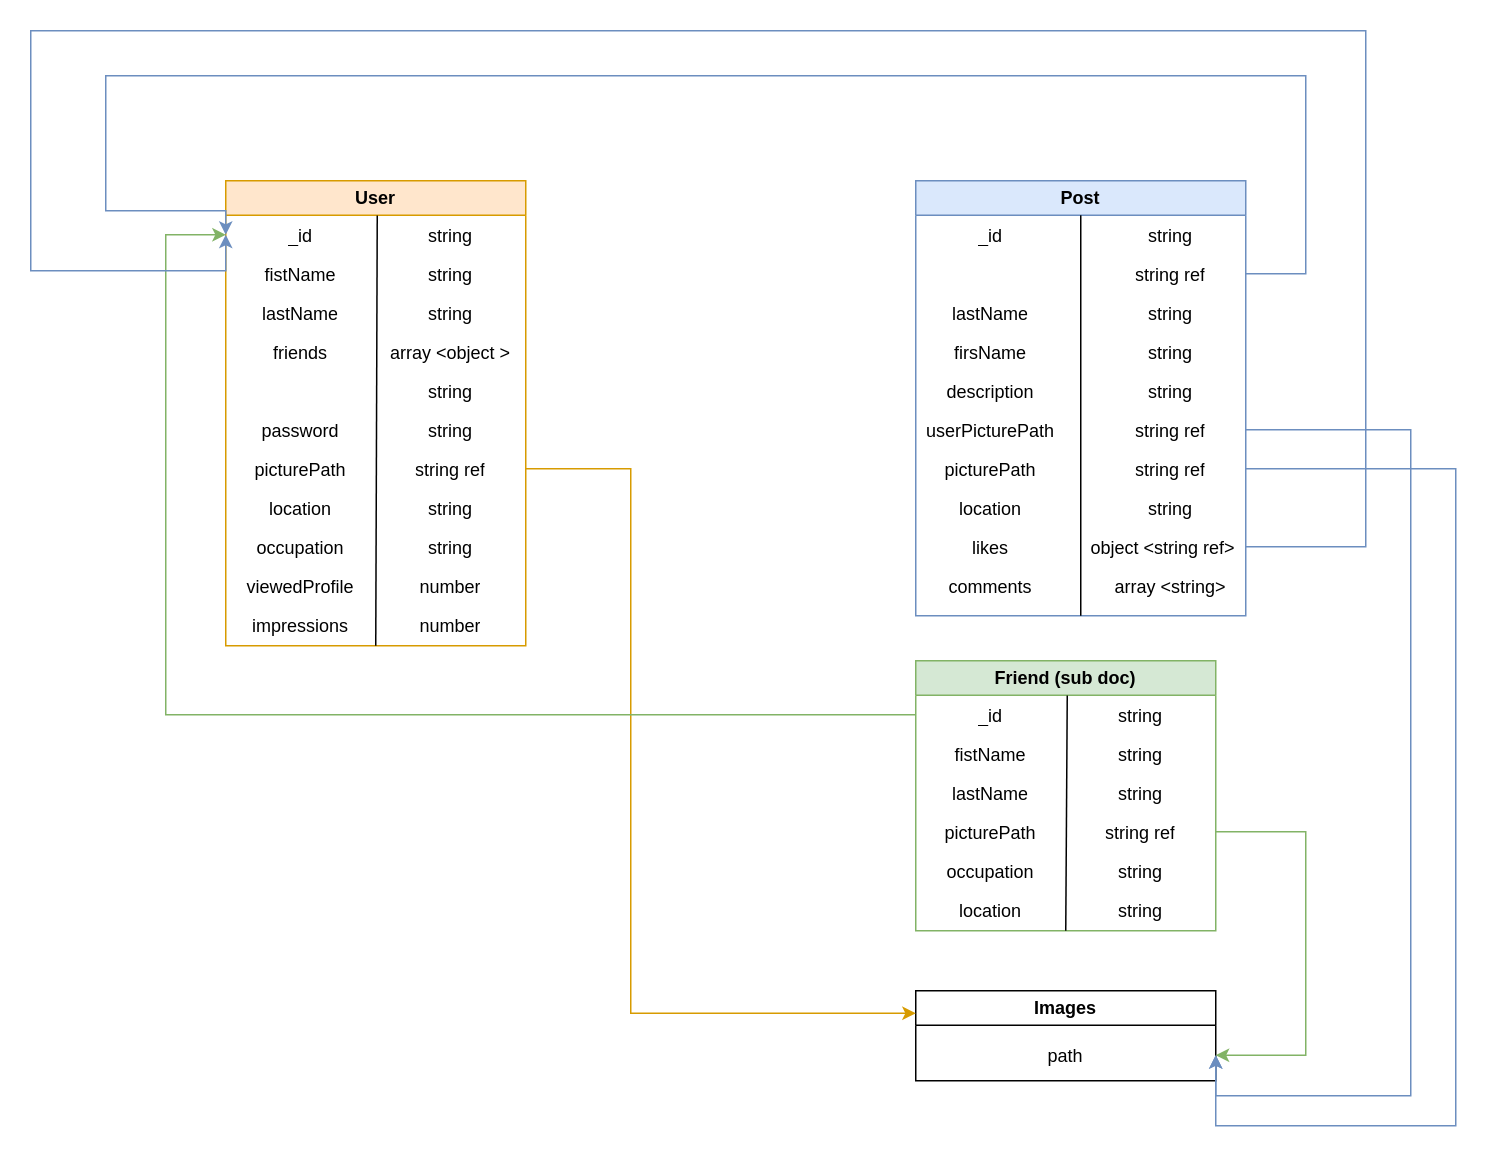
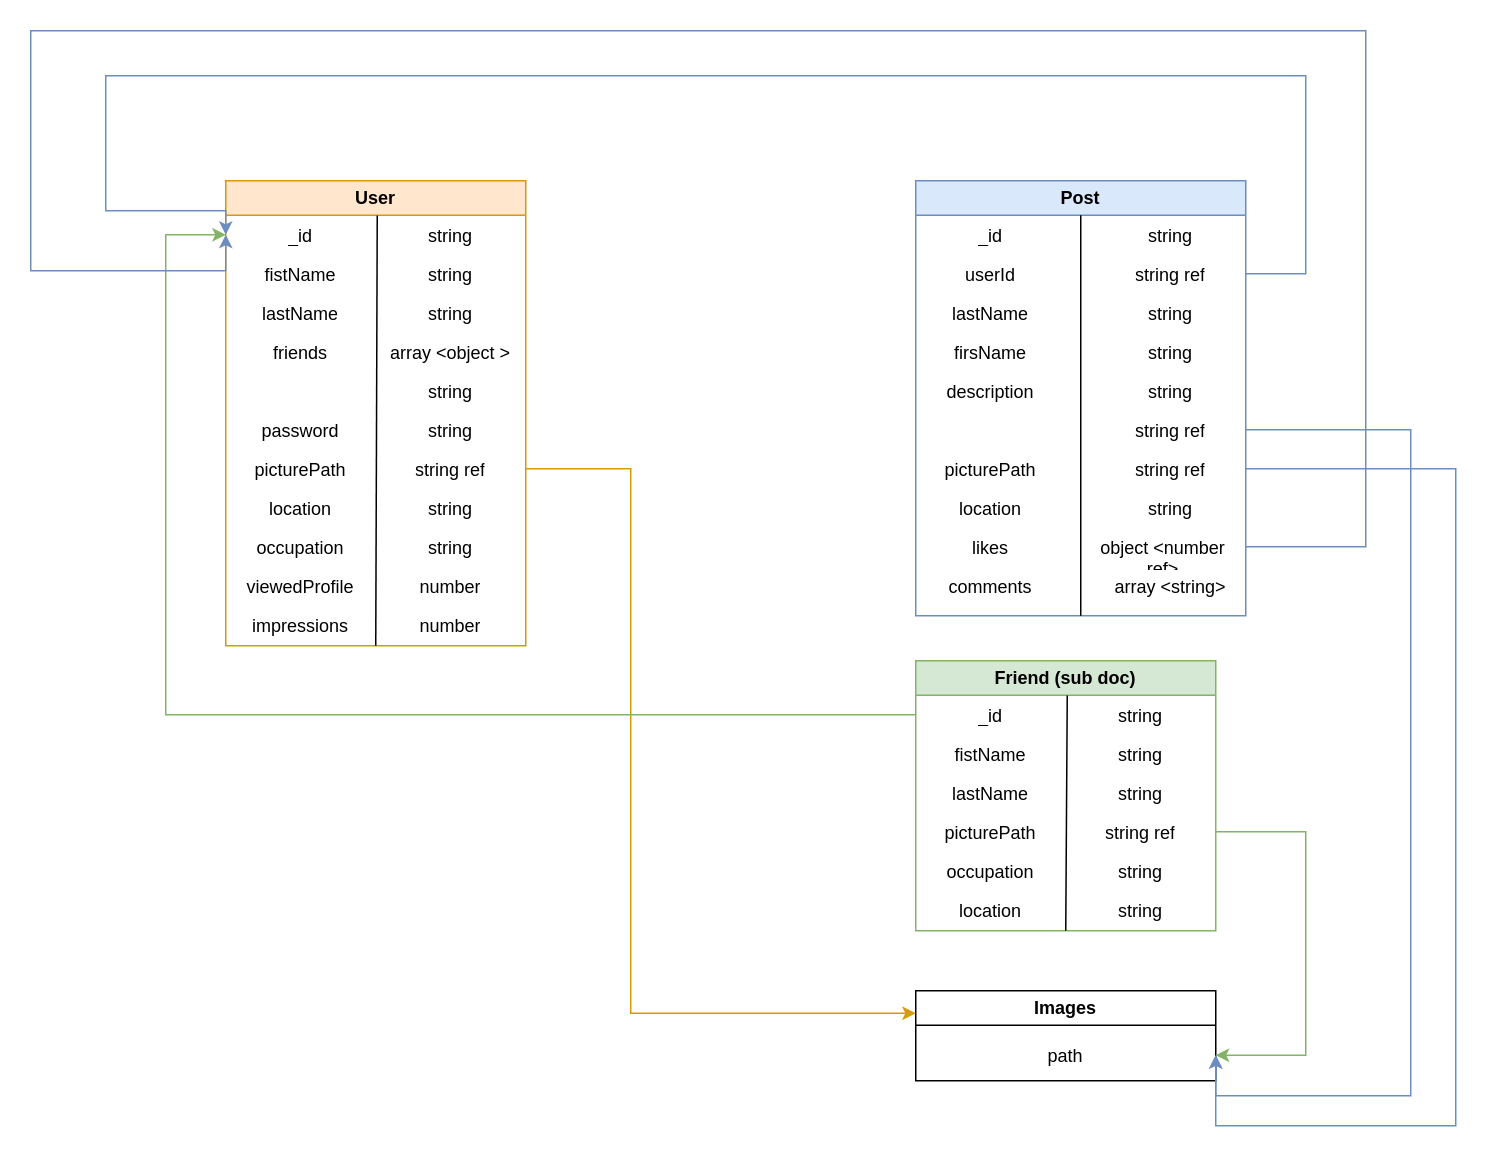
none -> (991, 274)
(991, 430) -> none
(1163, 559) -> (1163, 559)
